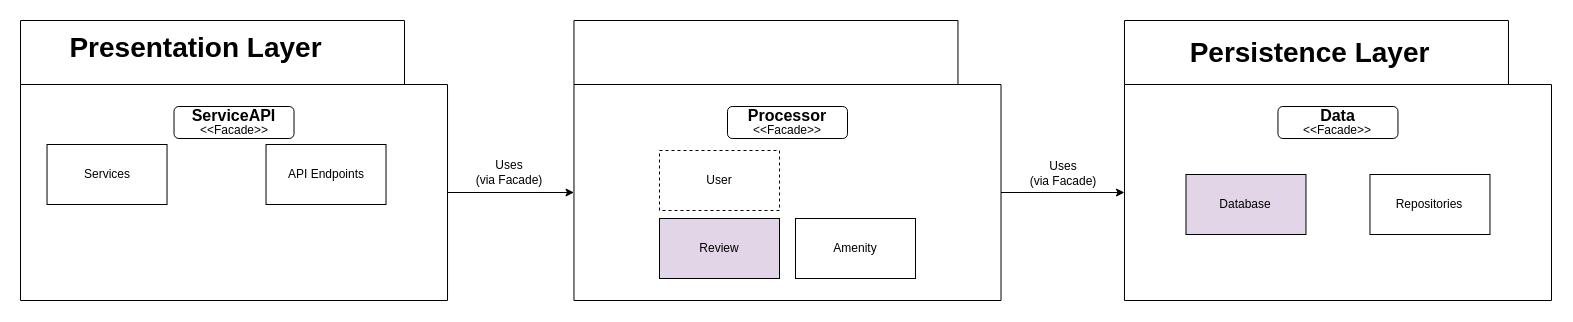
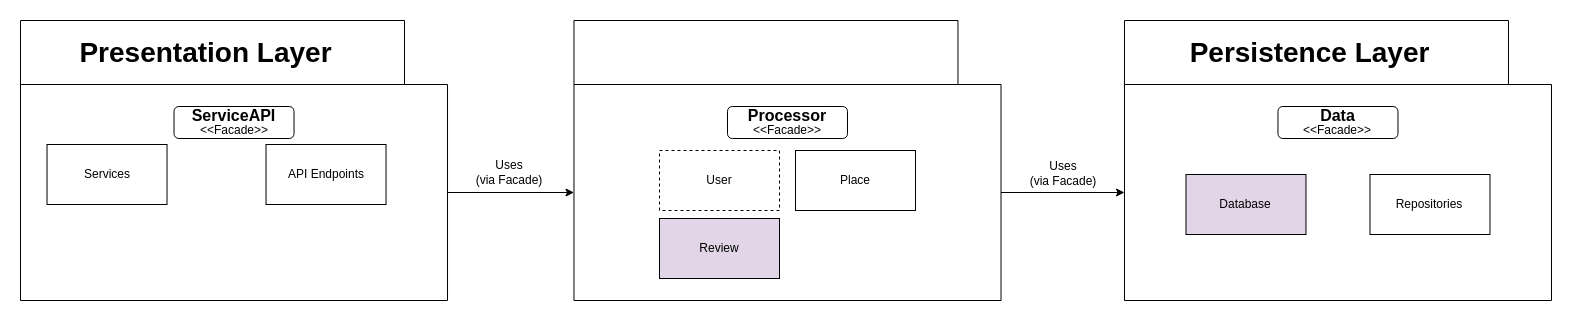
(196, 48) -> (206, 53)
none -> (856, 181)
(856, 249) -> none
